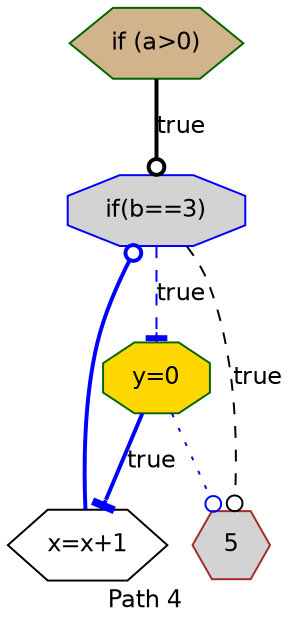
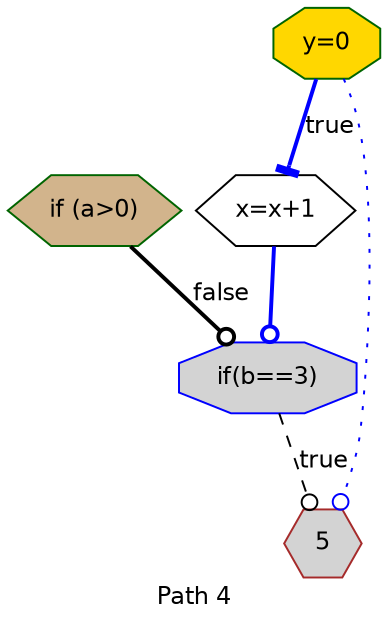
(181, 127) -> (222, 294)
(156, 289) -> none
